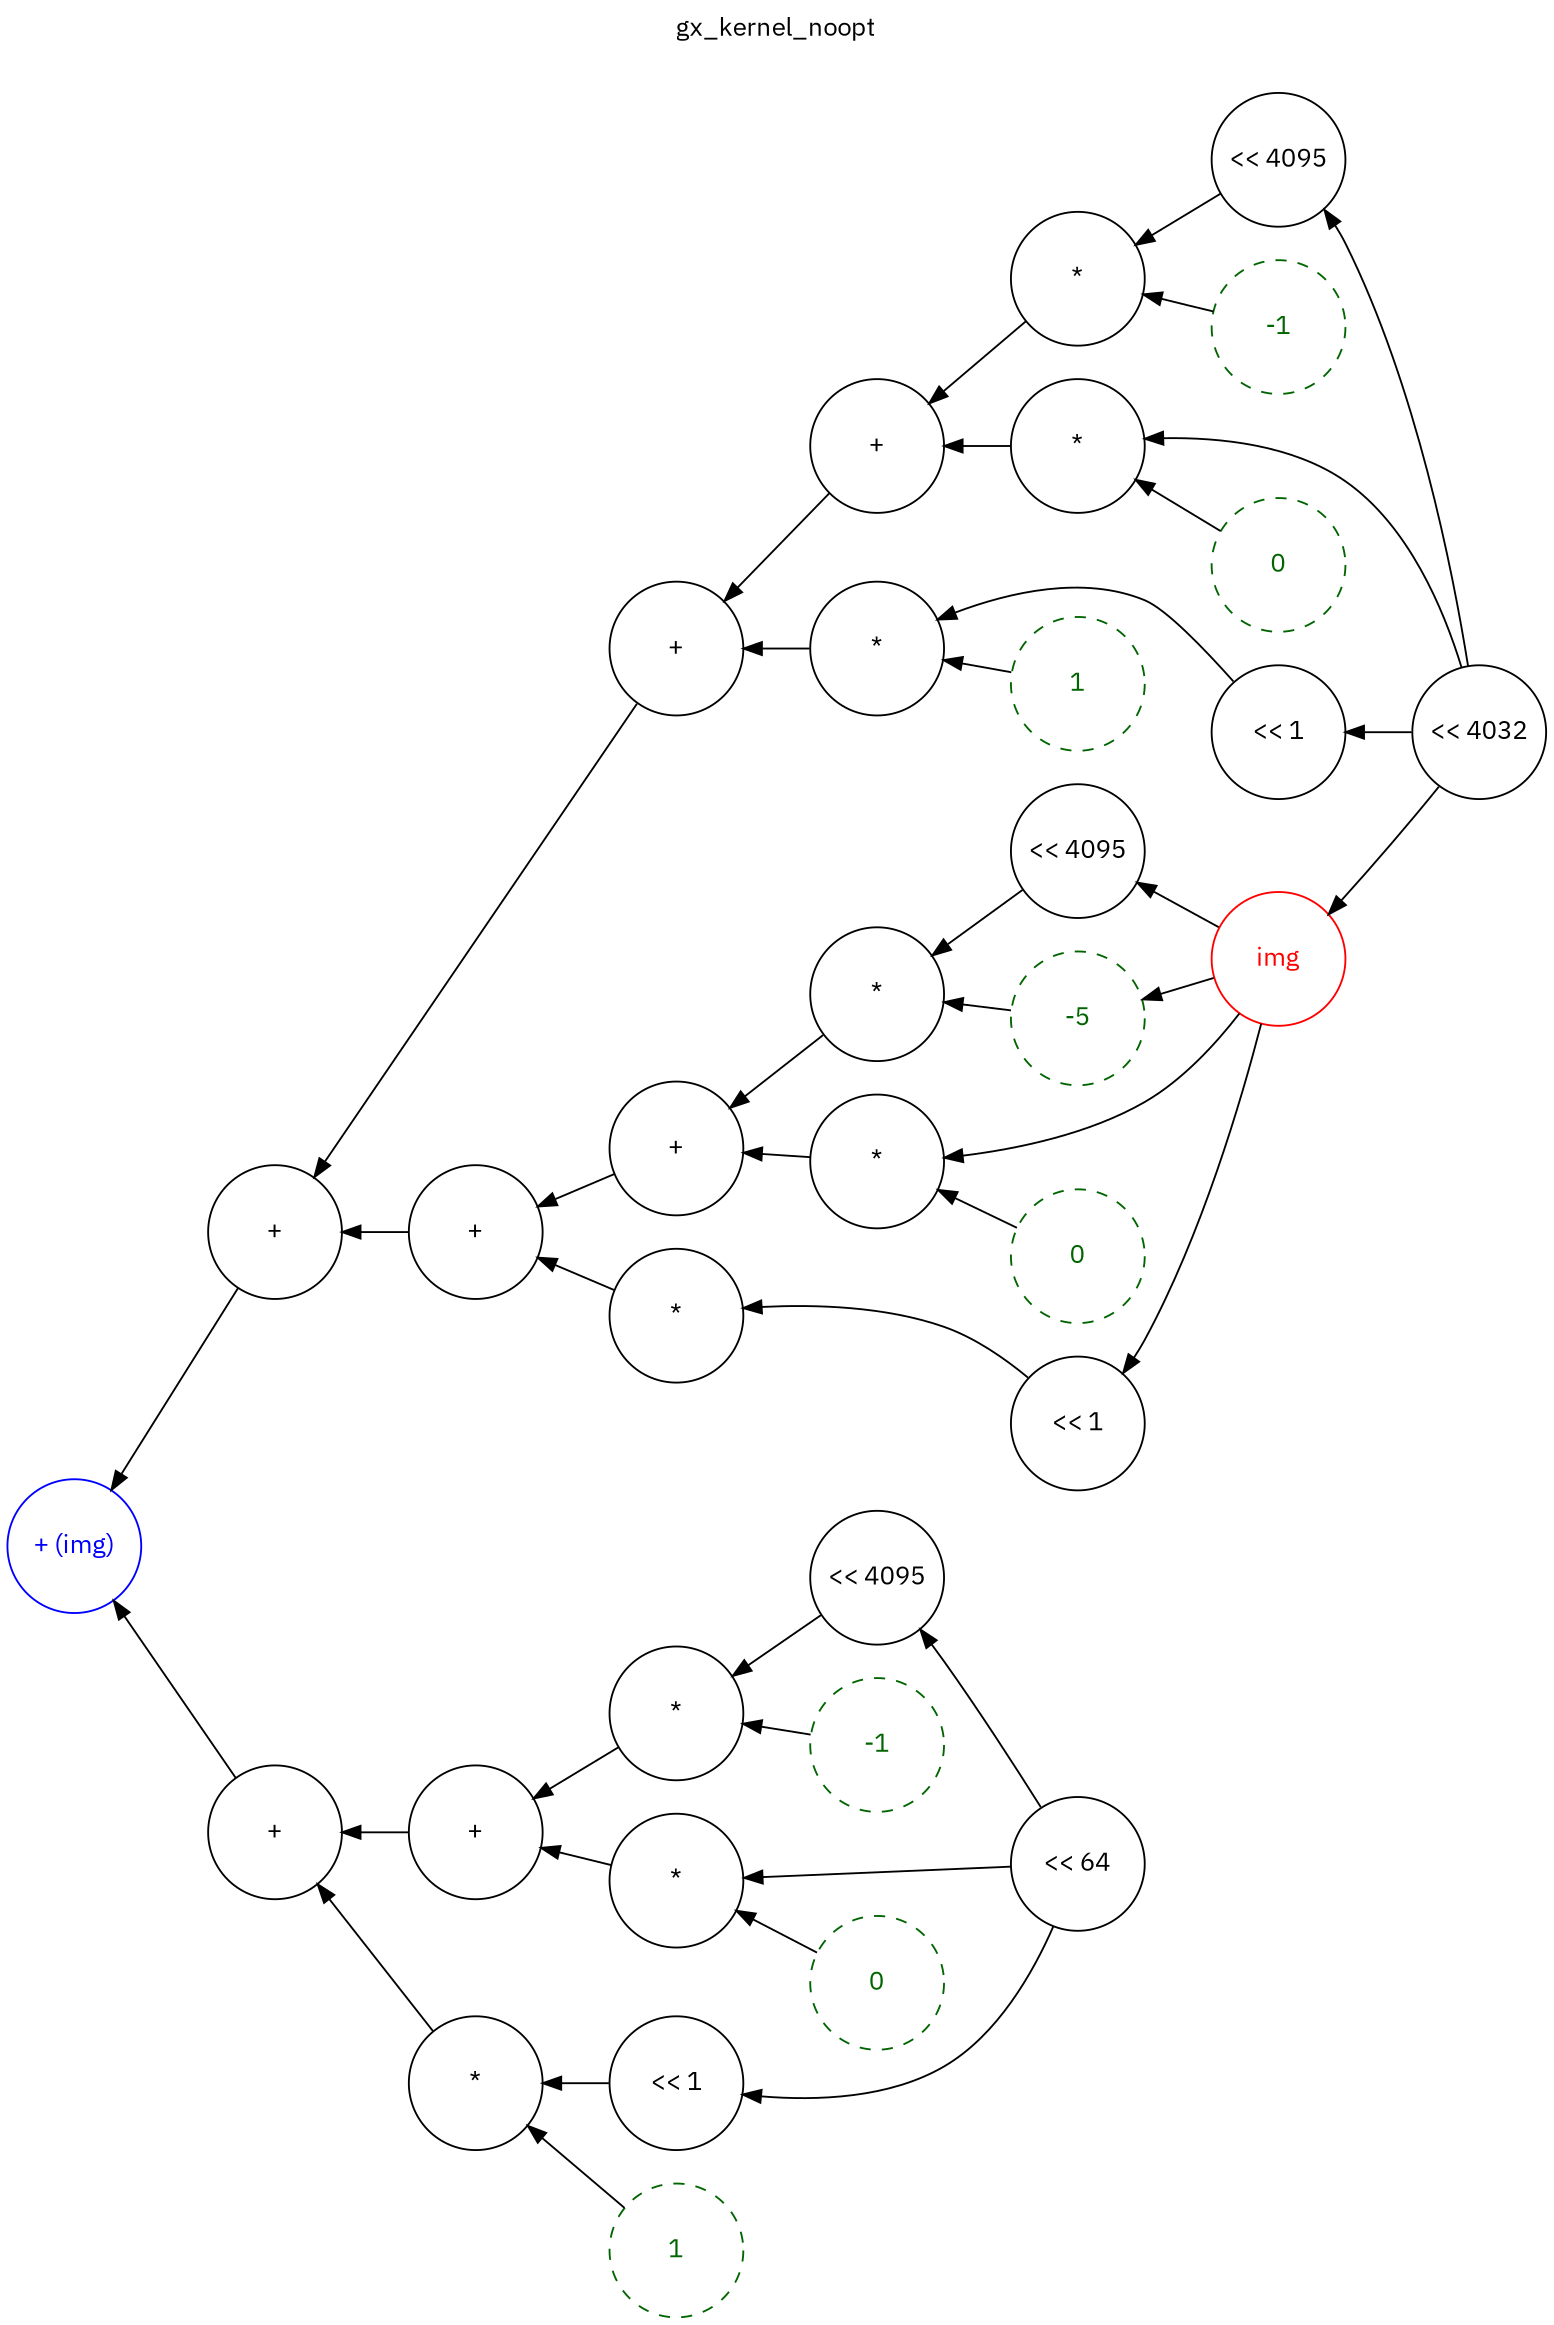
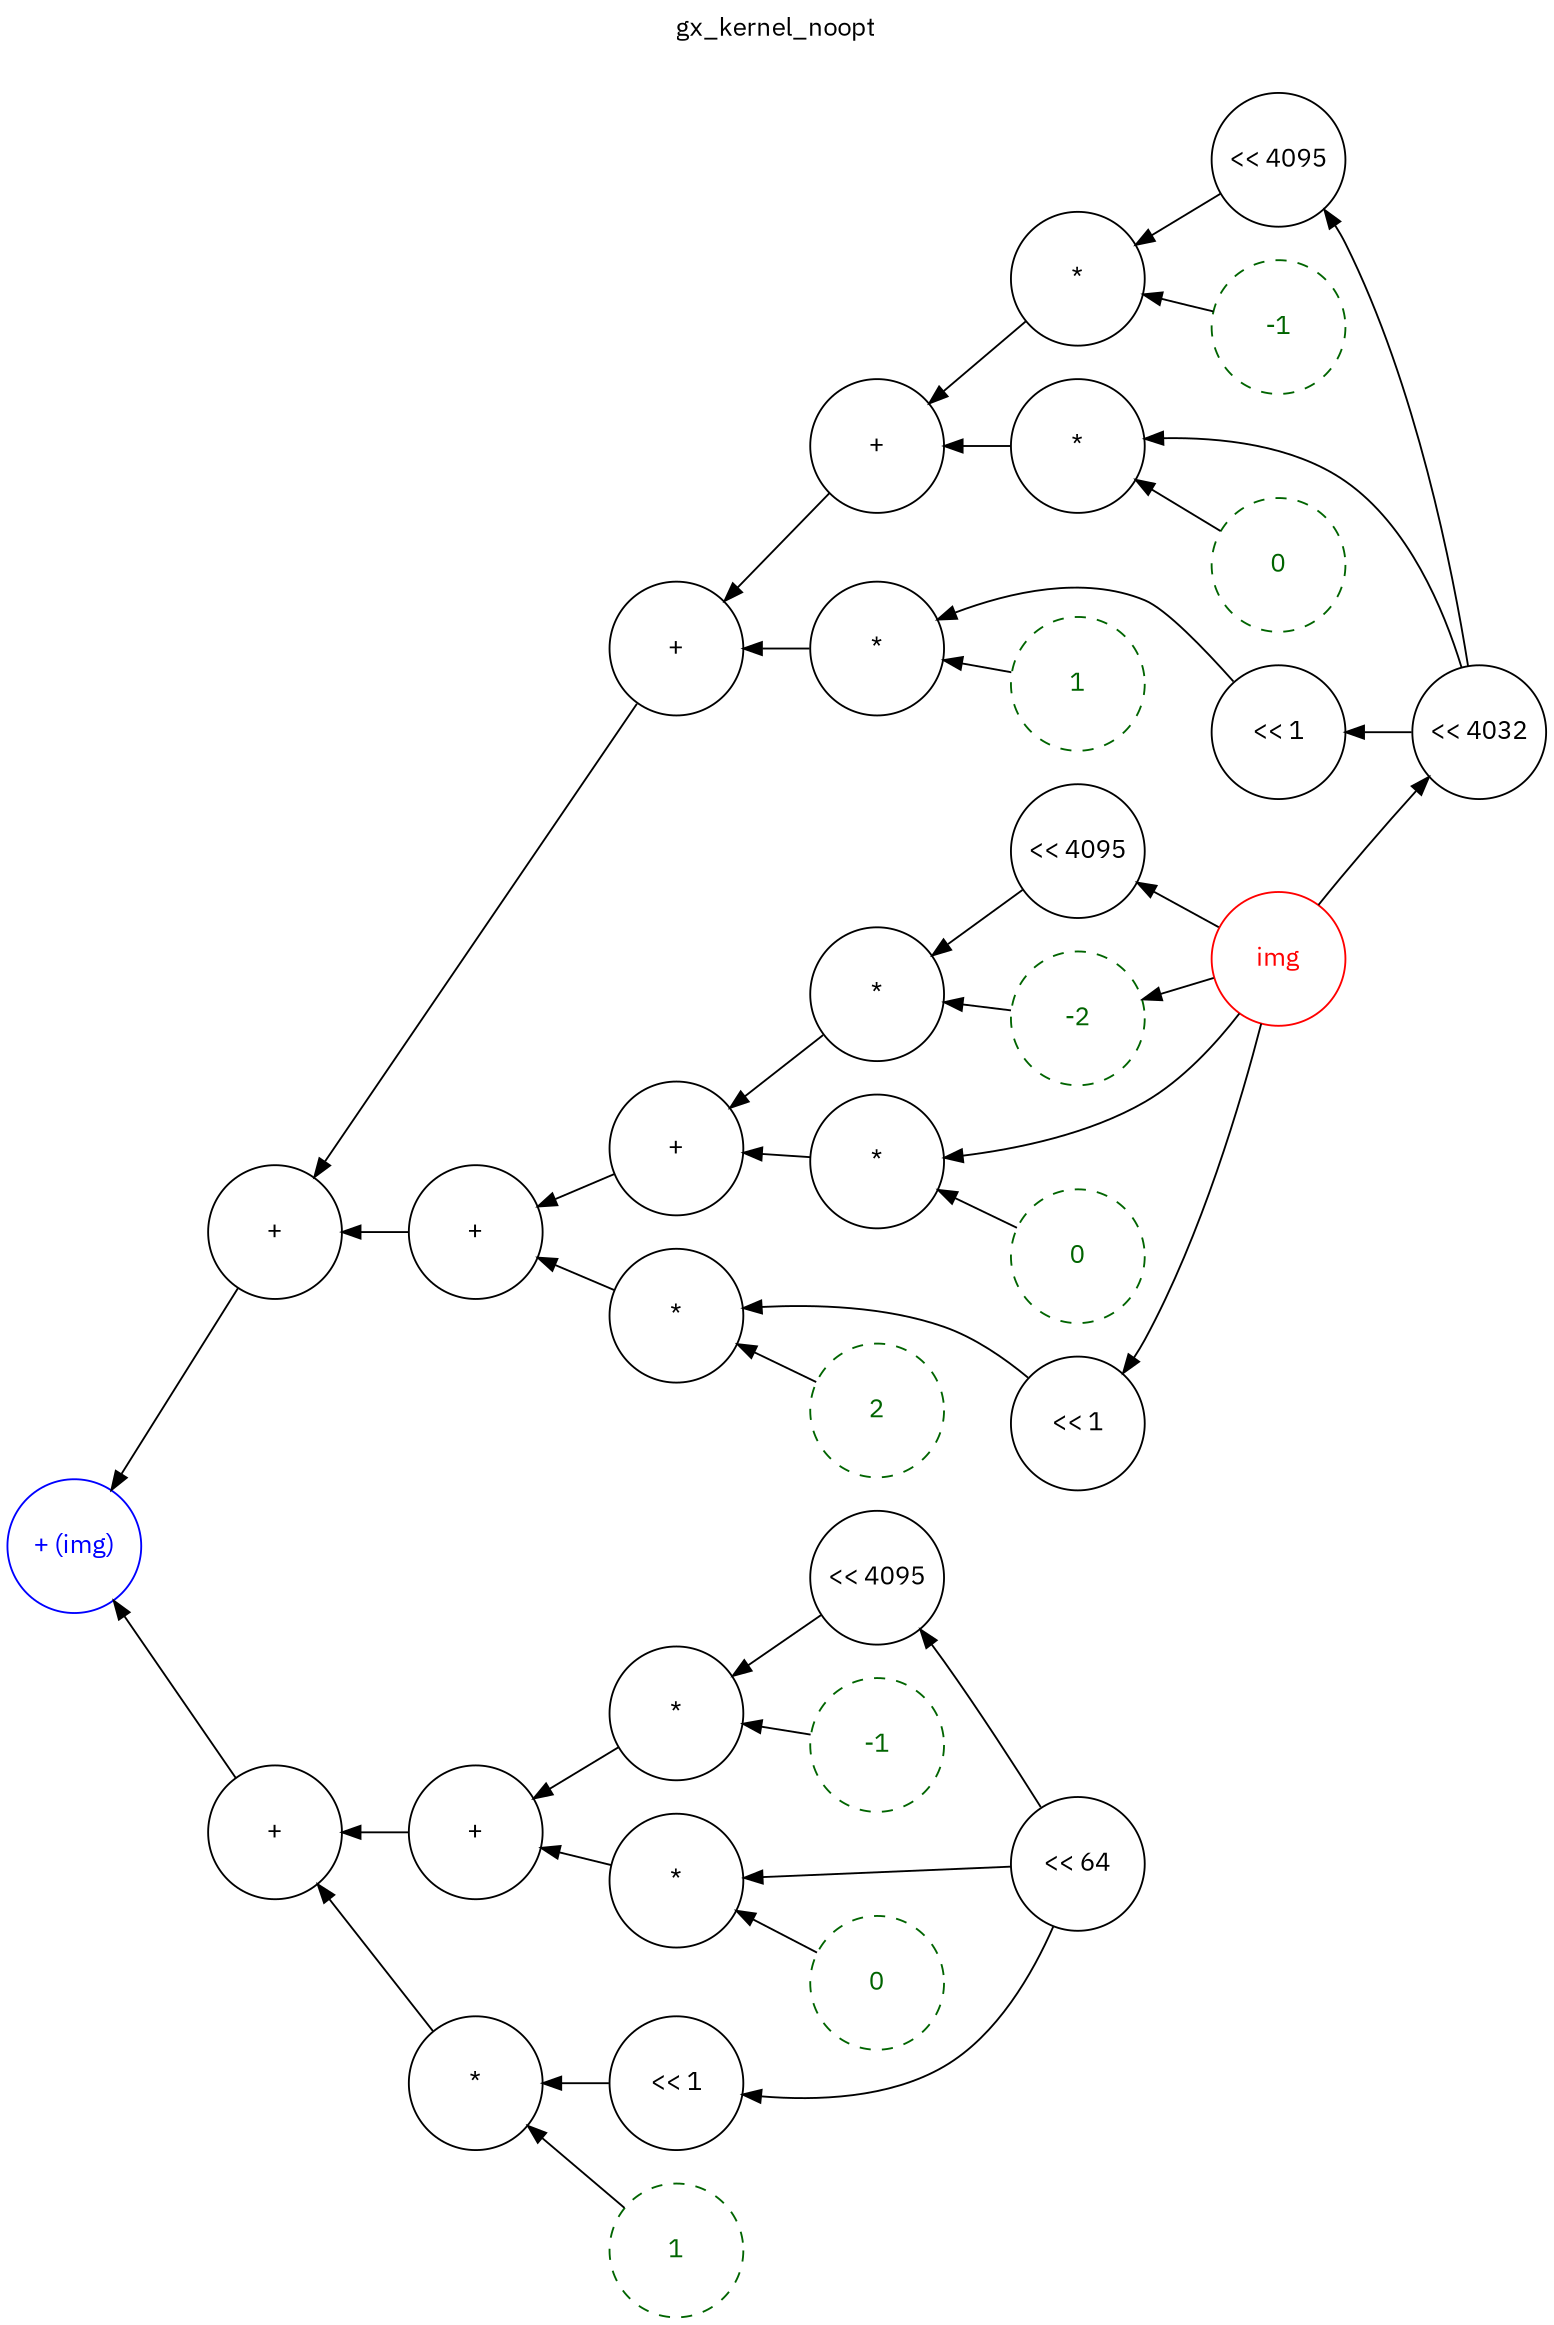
(1391, 844) -> (1367, 847)
(1078, 1018) -> (1078, 1018)
none -> (877, 1410)
